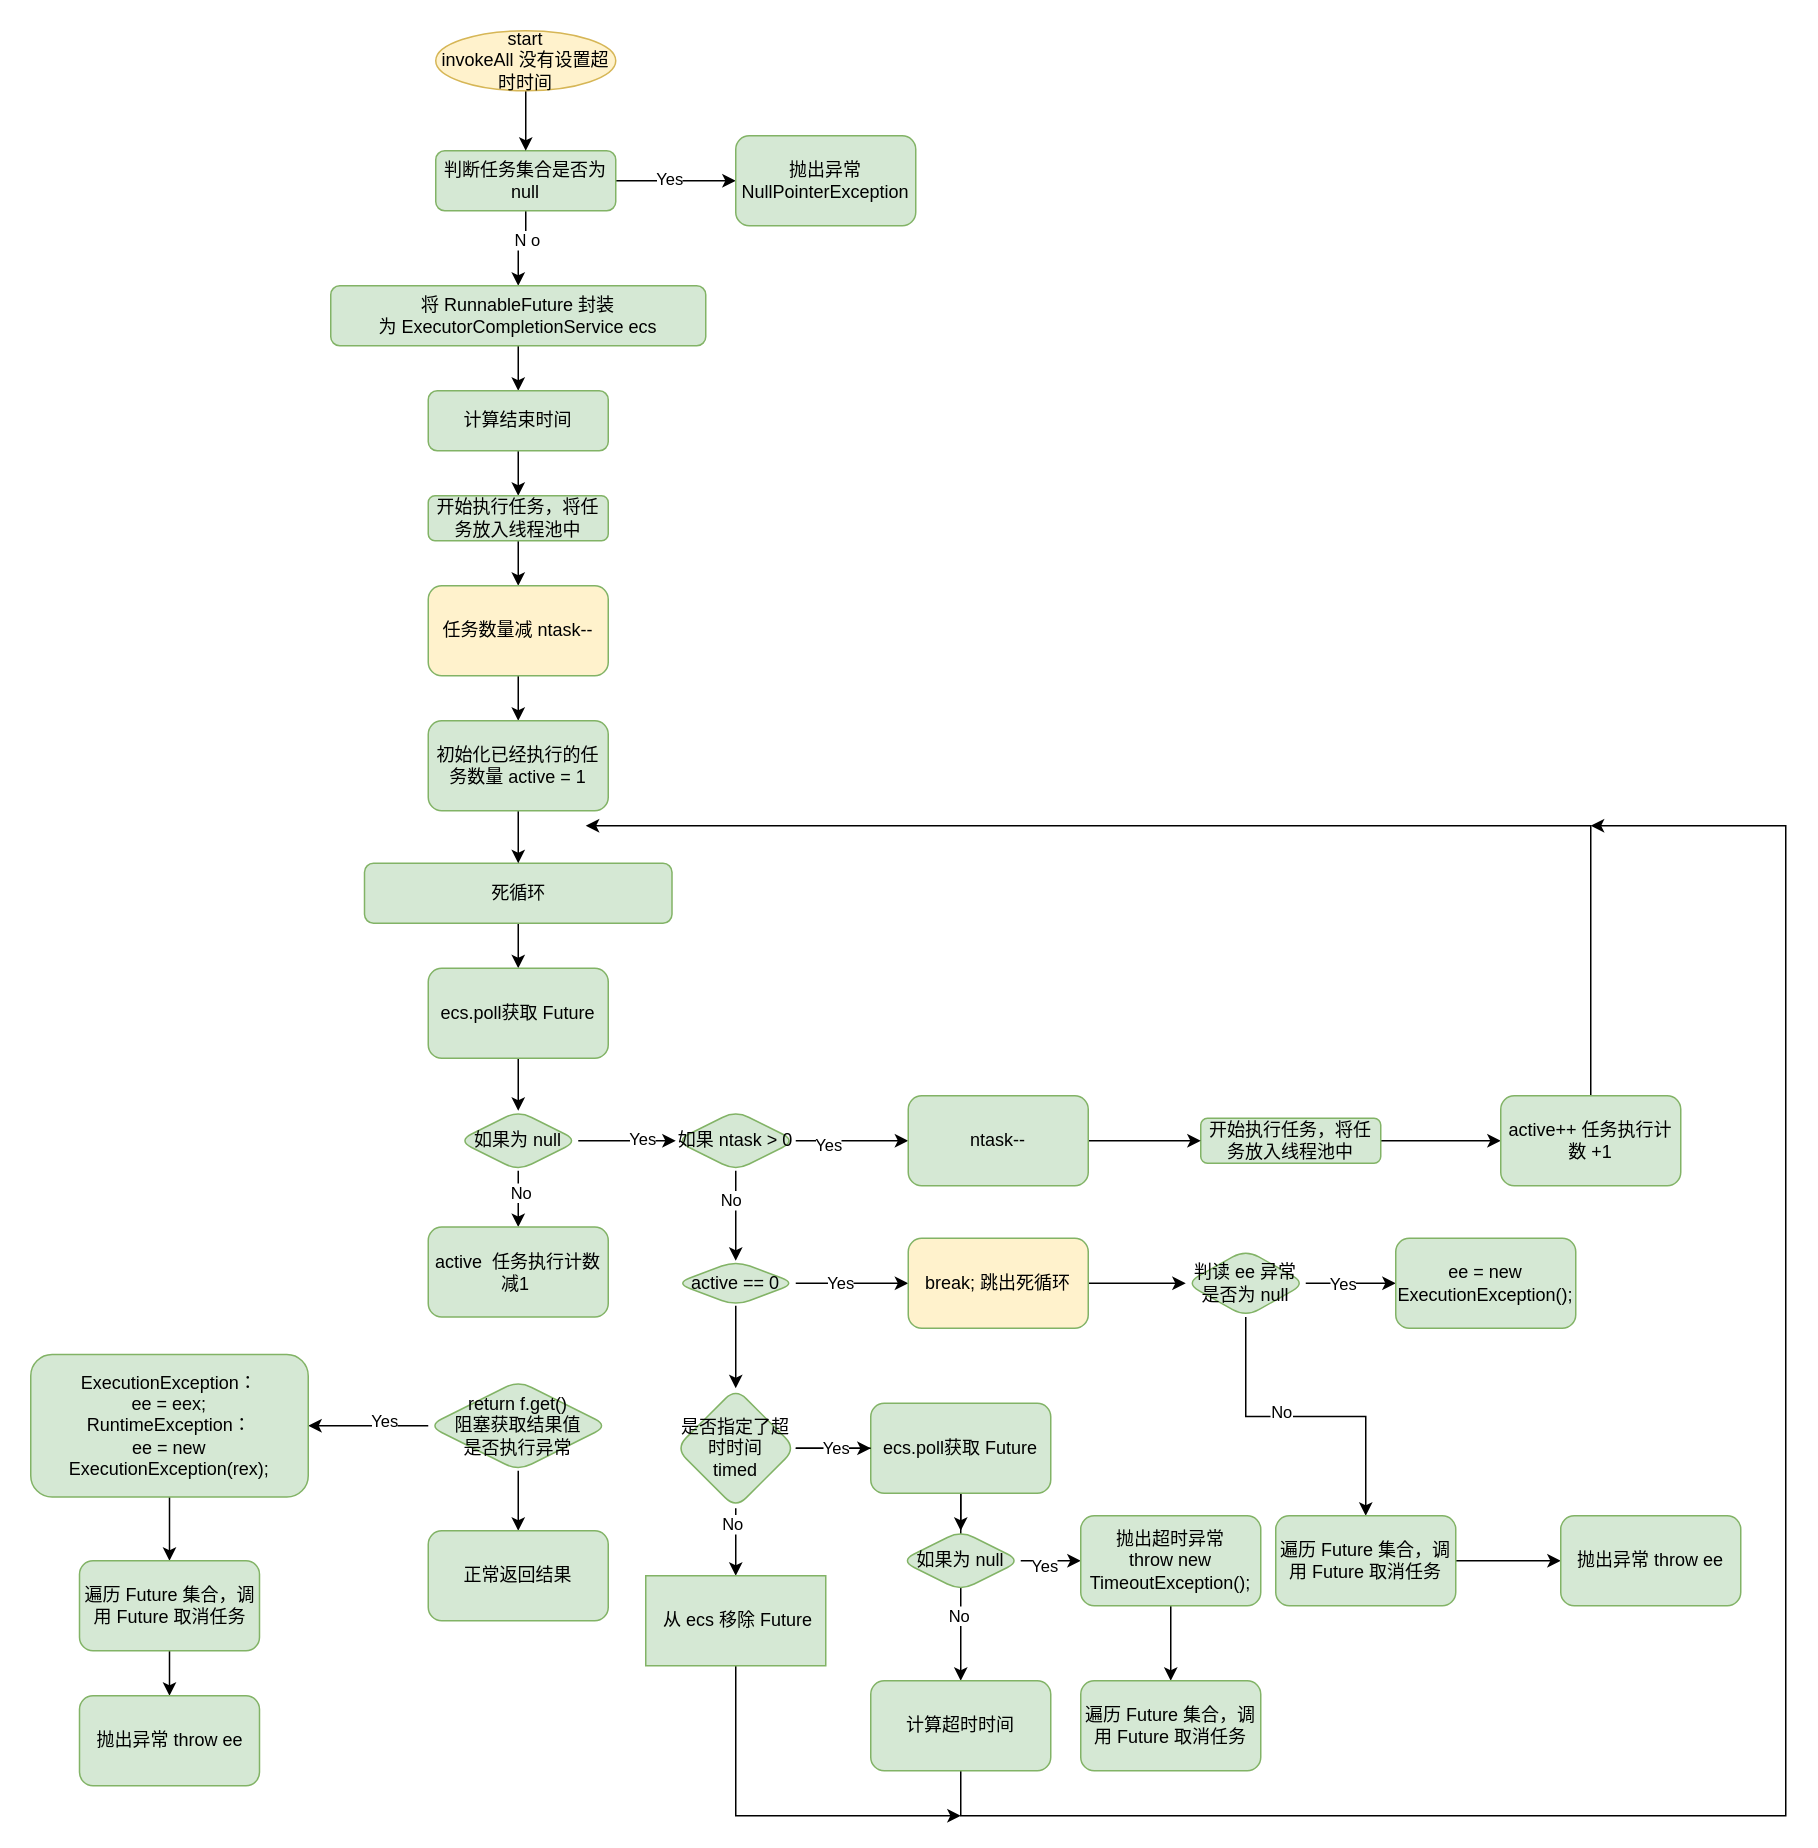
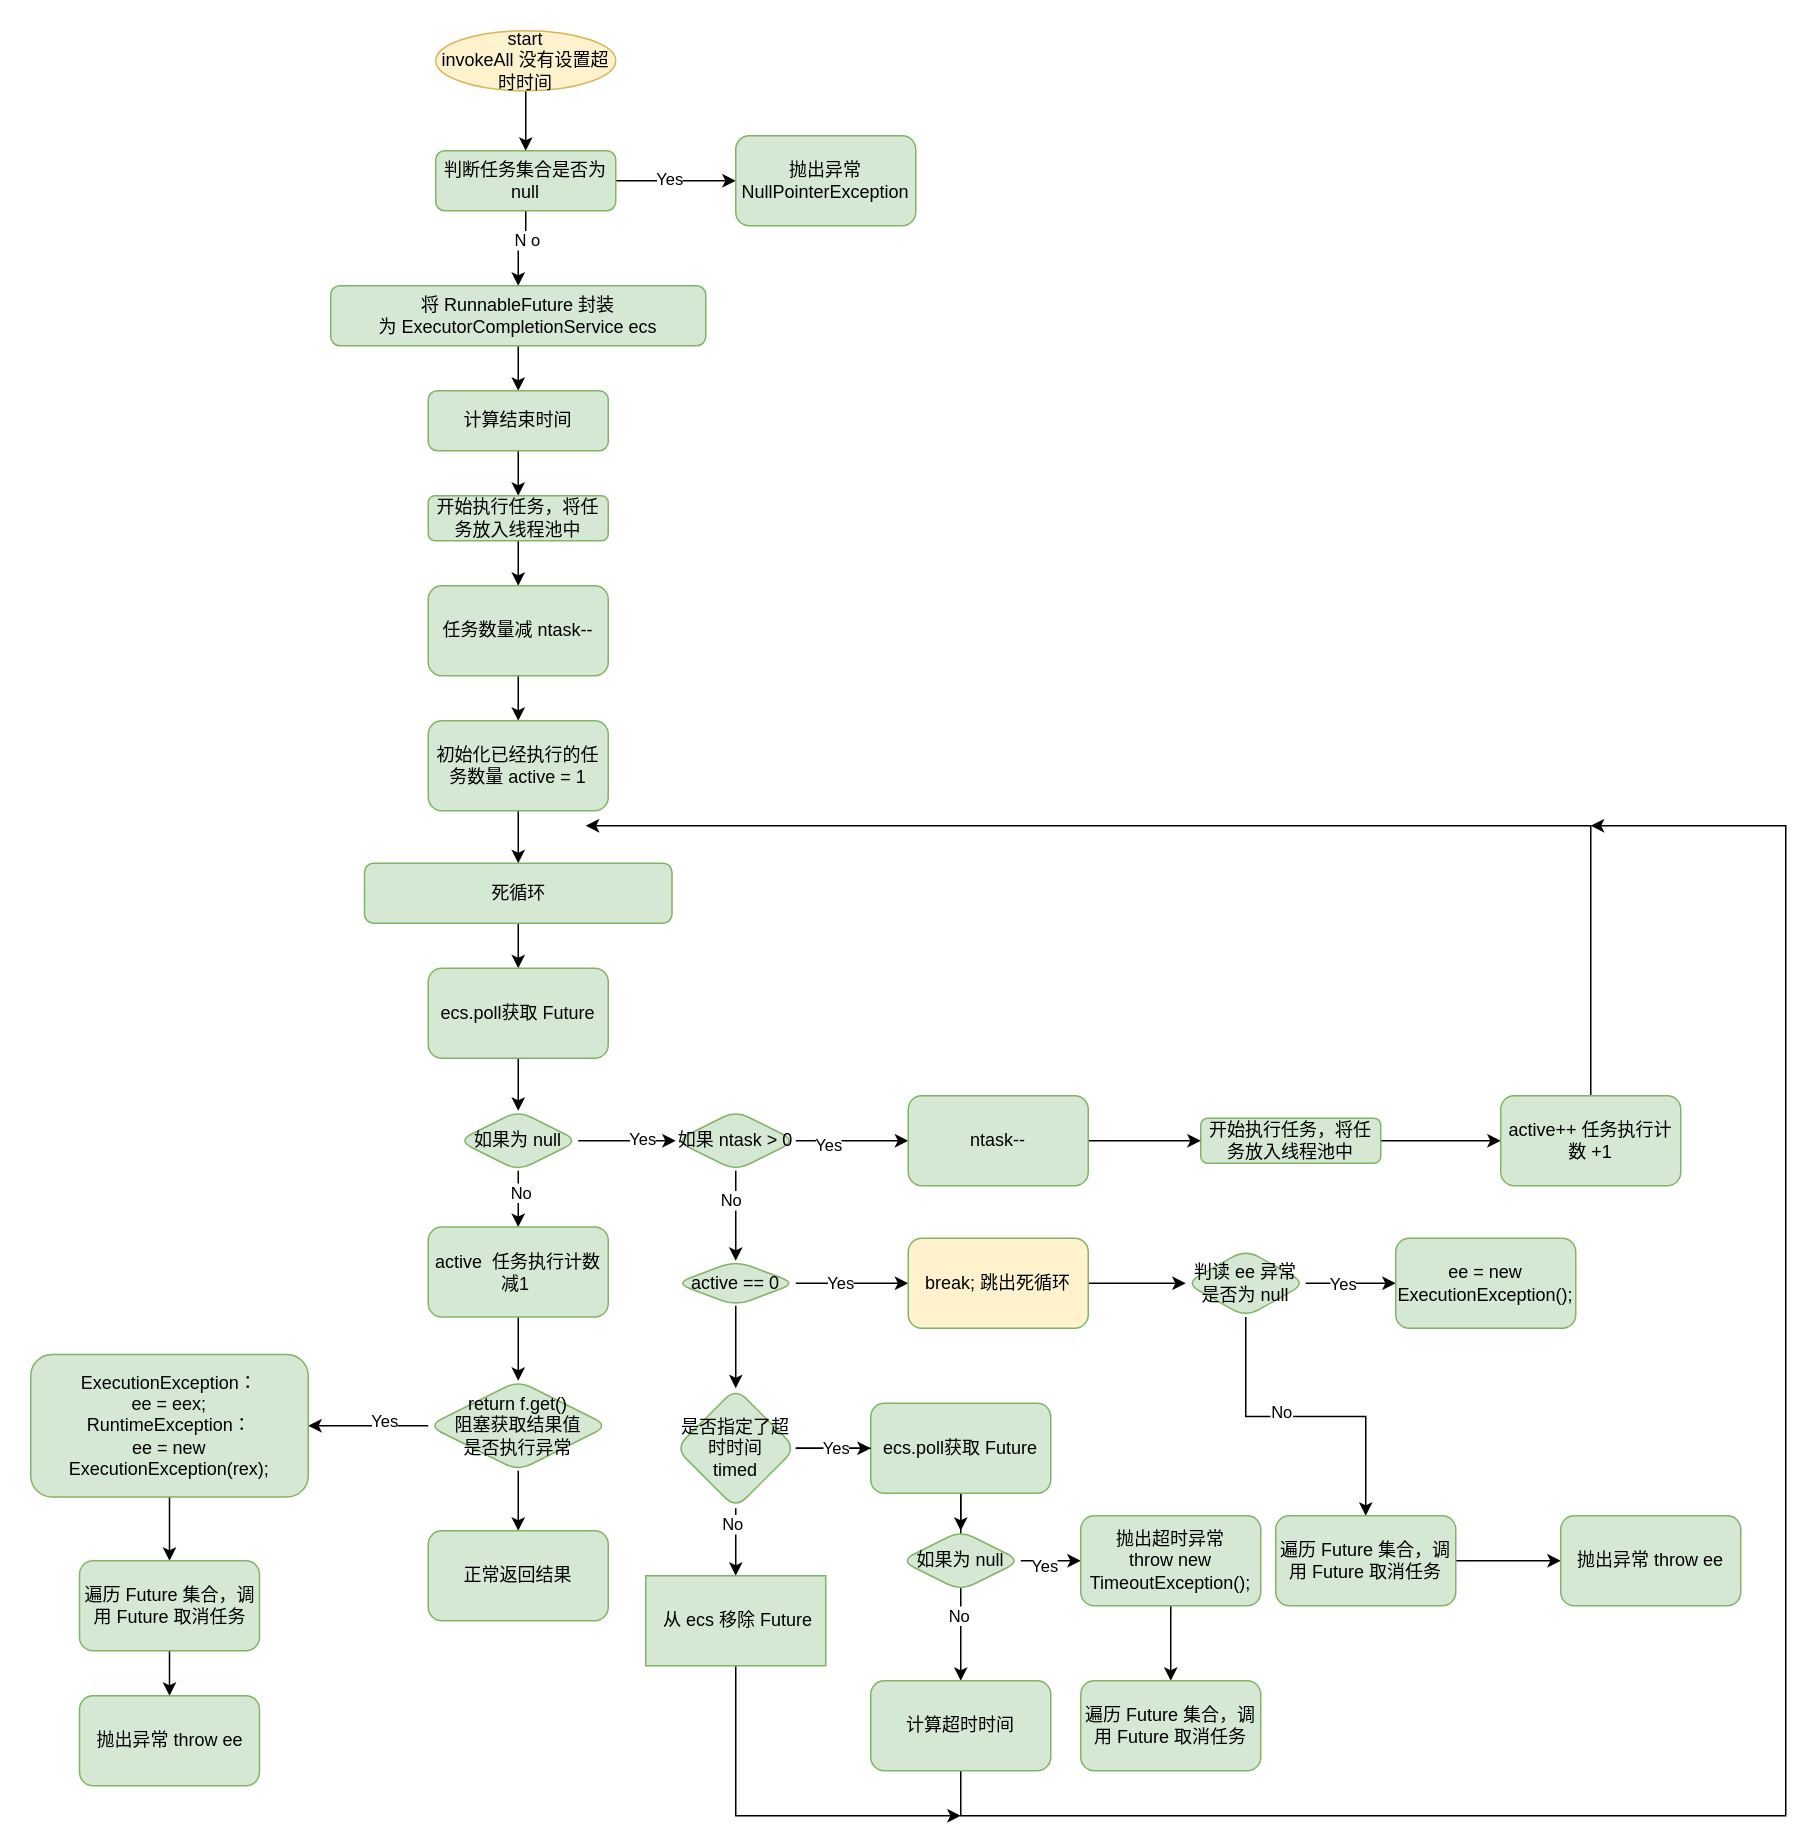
(518, 631) -> (518, 631)
none -> (518, 1344)
